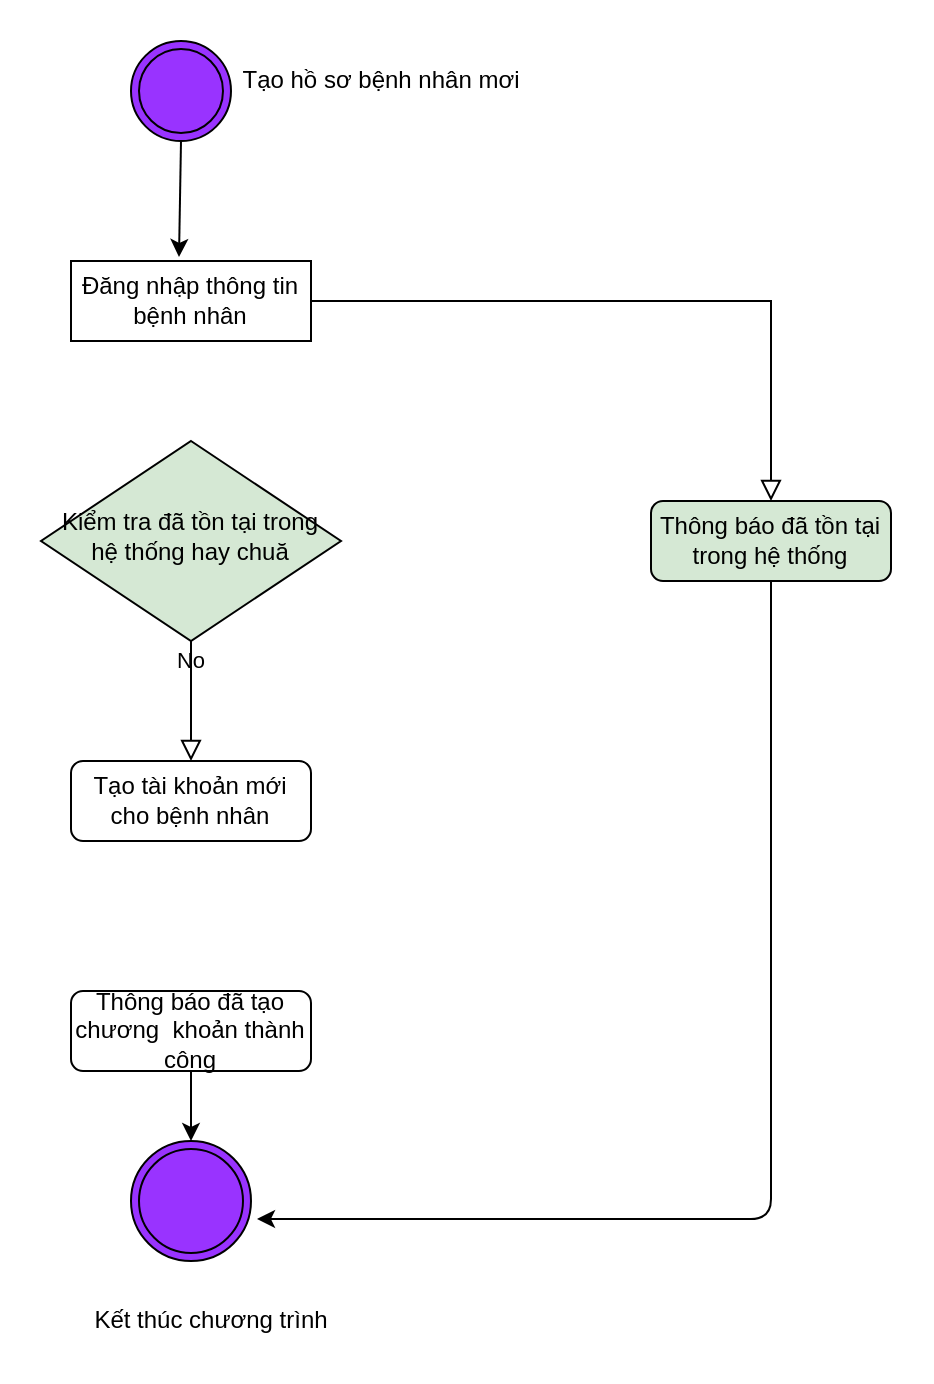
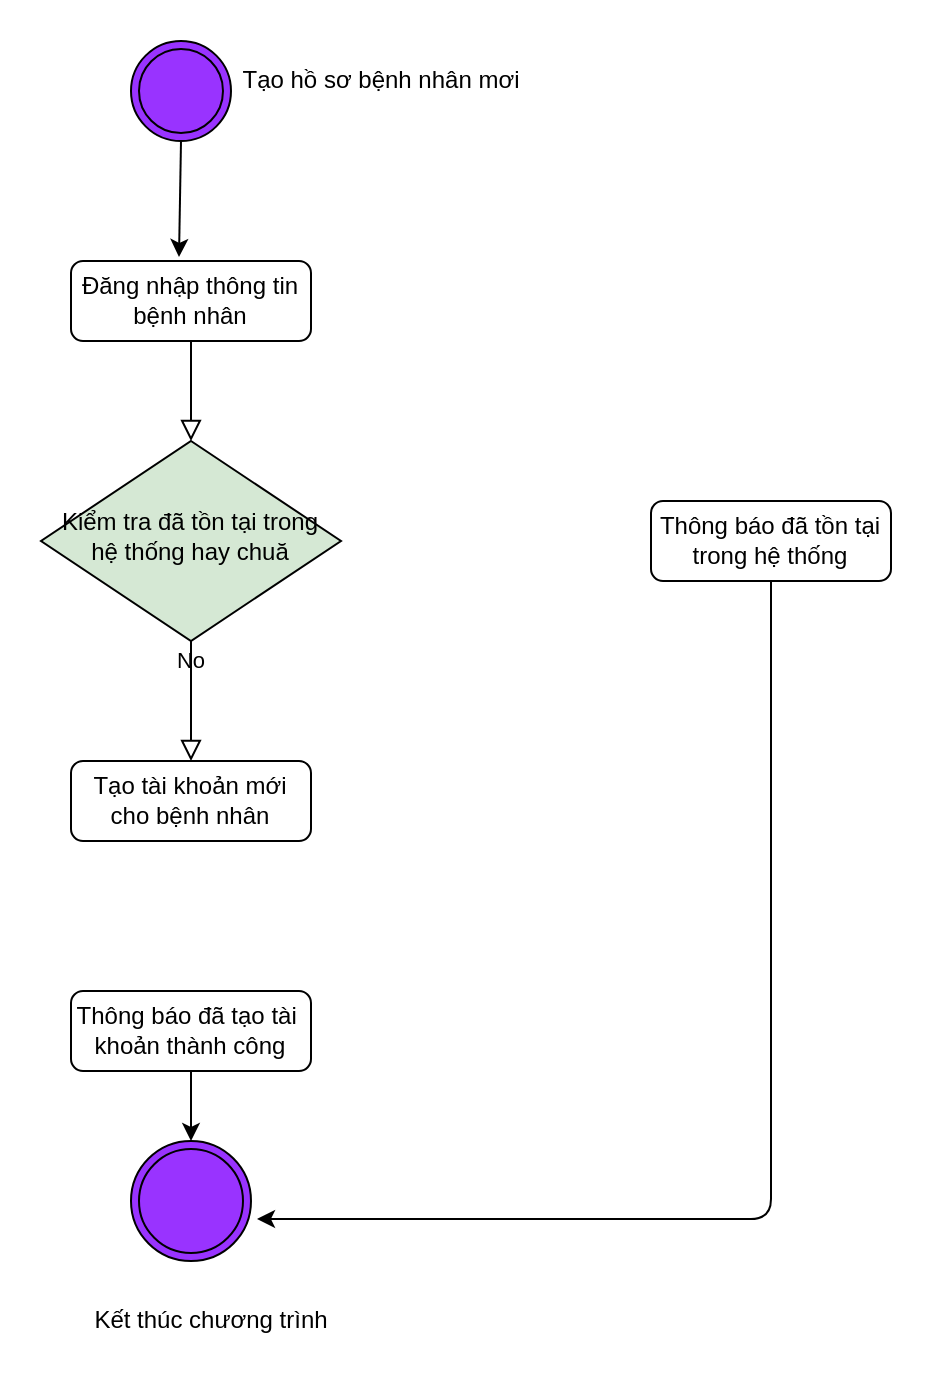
(191, 301) -> (191, 301)
(630, 301) -> (191, 380)
(771, 541) -> (771, 541)
(191, 1031) -> (191, 1031)
